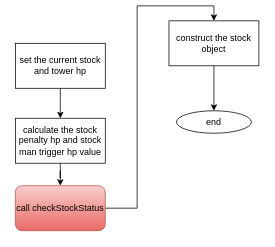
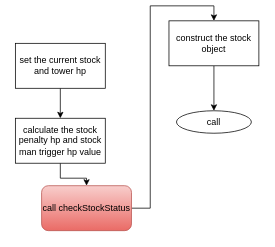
(214, 122) -> (214, 122)
(60, 208) -> (87, 208)
